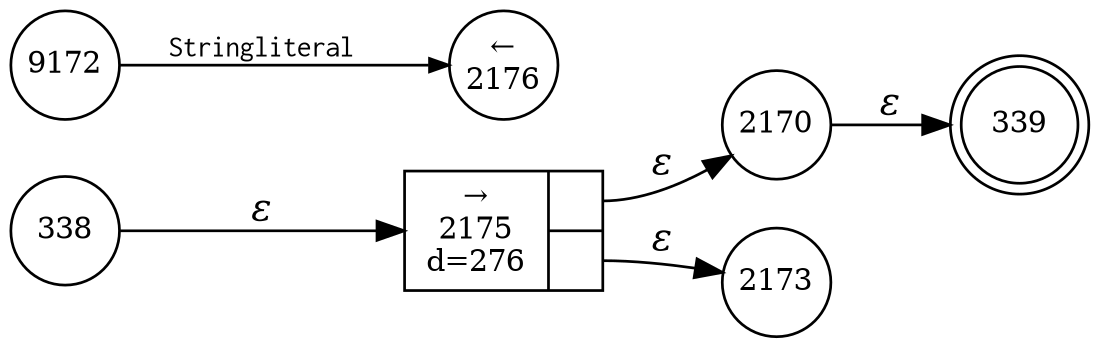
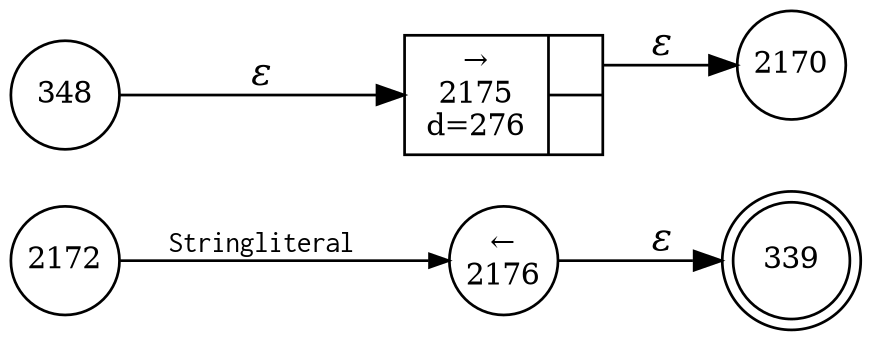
(65, 65) -> (65, 261)
(877, 125) -> (626, 261)
(65, 231) -> (65, 95)
(777, 282) -> none
